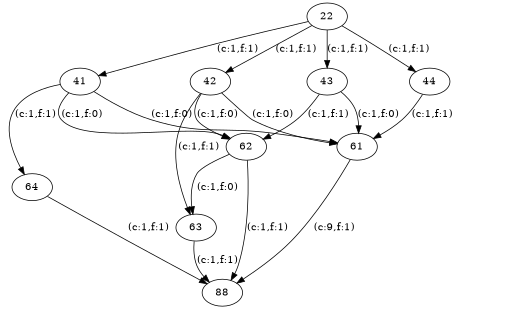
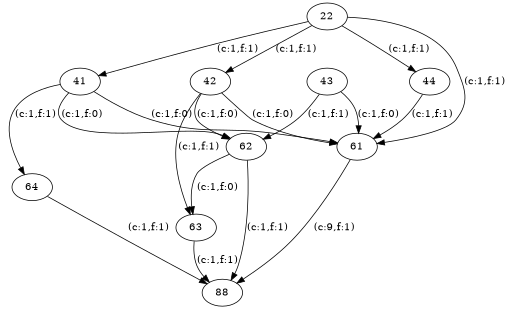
(327, 45) -> (457, 70)
